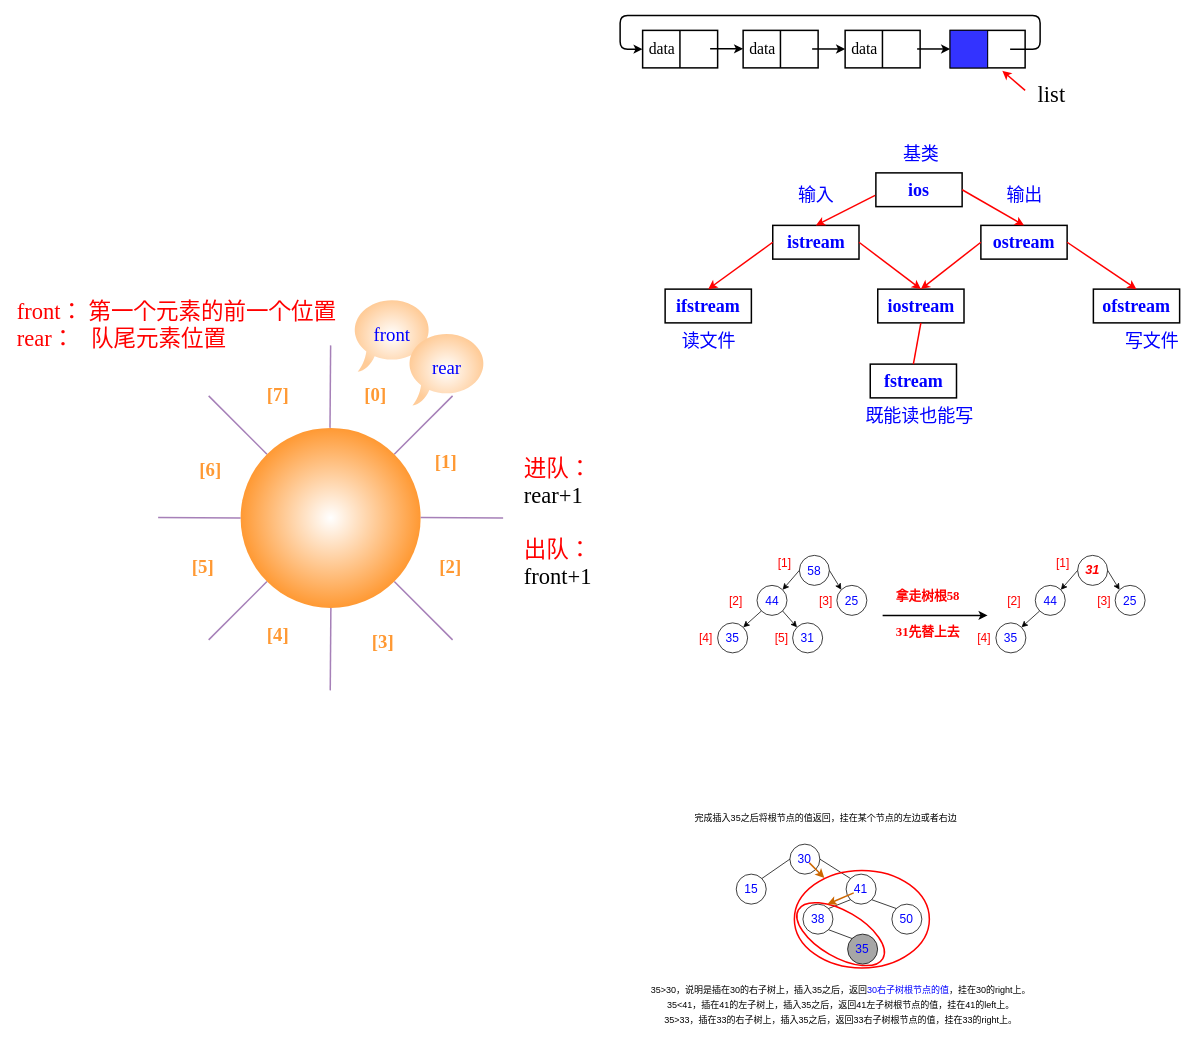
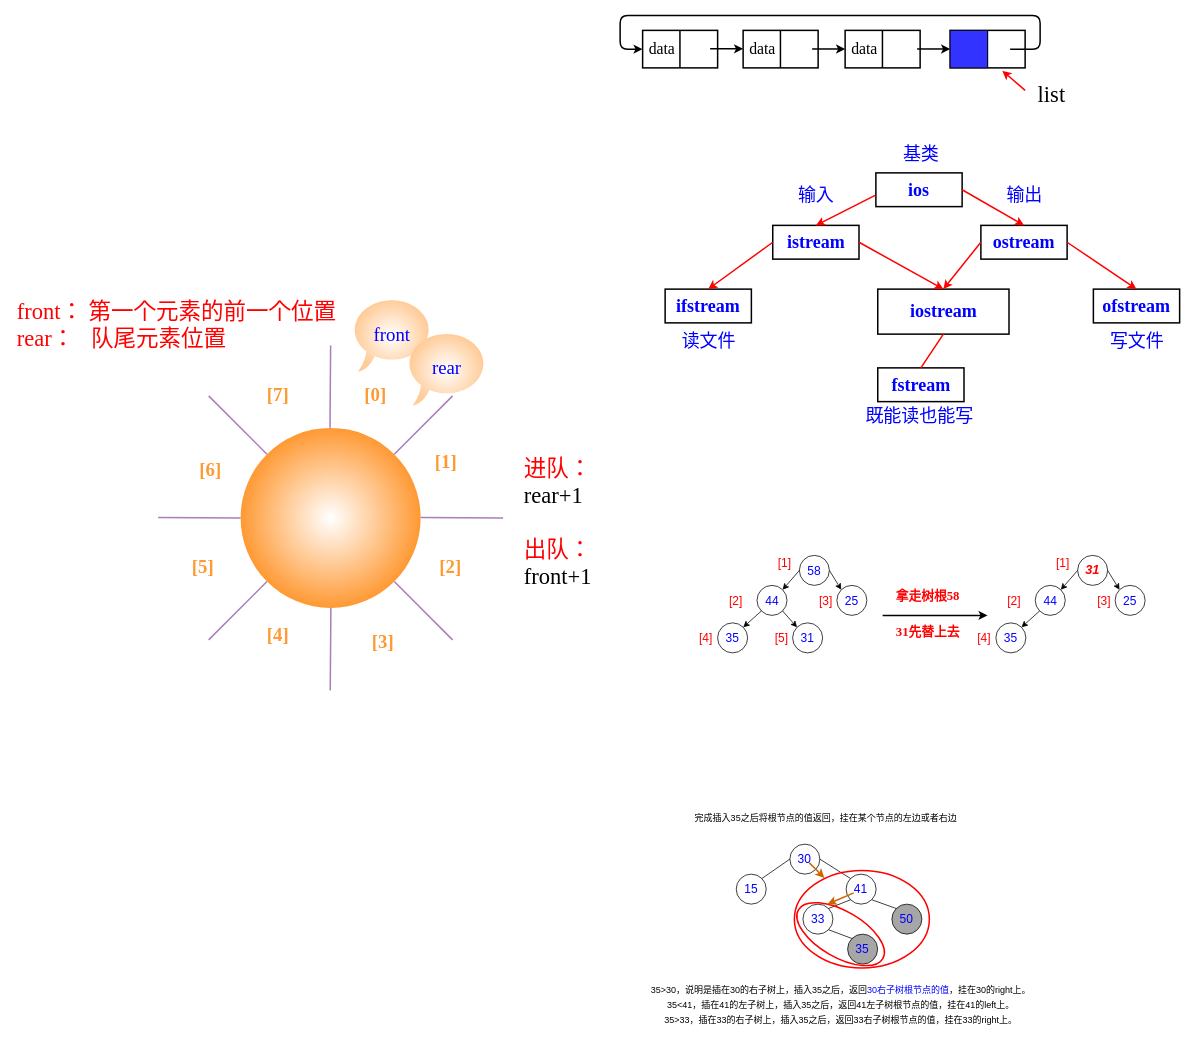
(921, 306) -> (943, 312)
(1151, 342) -> (1136, 342)
(913, 381) -> (921, 385)
(818, 919) -> (818, 919)
(907, 919) -> (907, 919)
